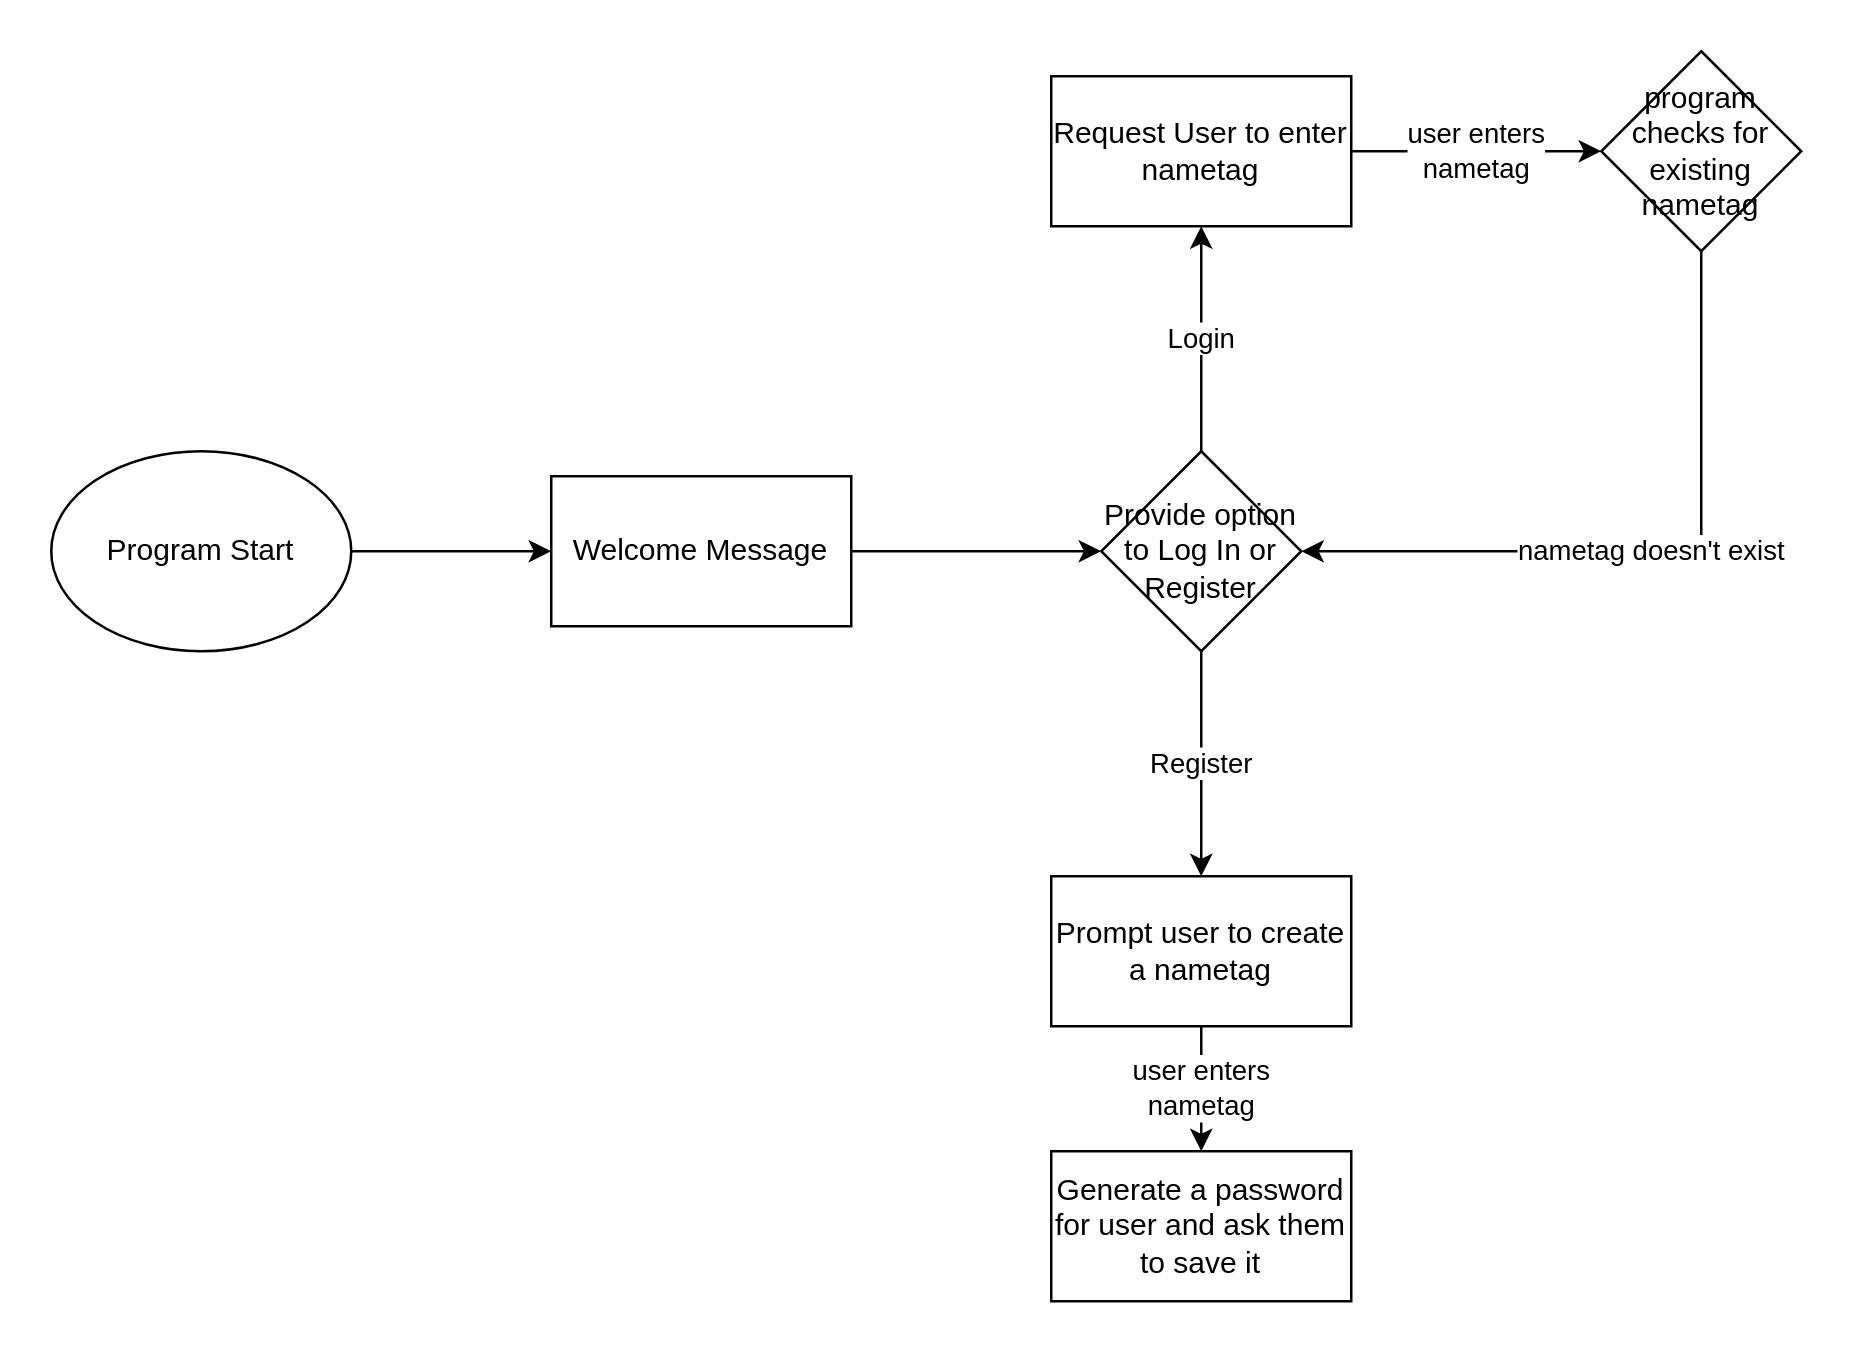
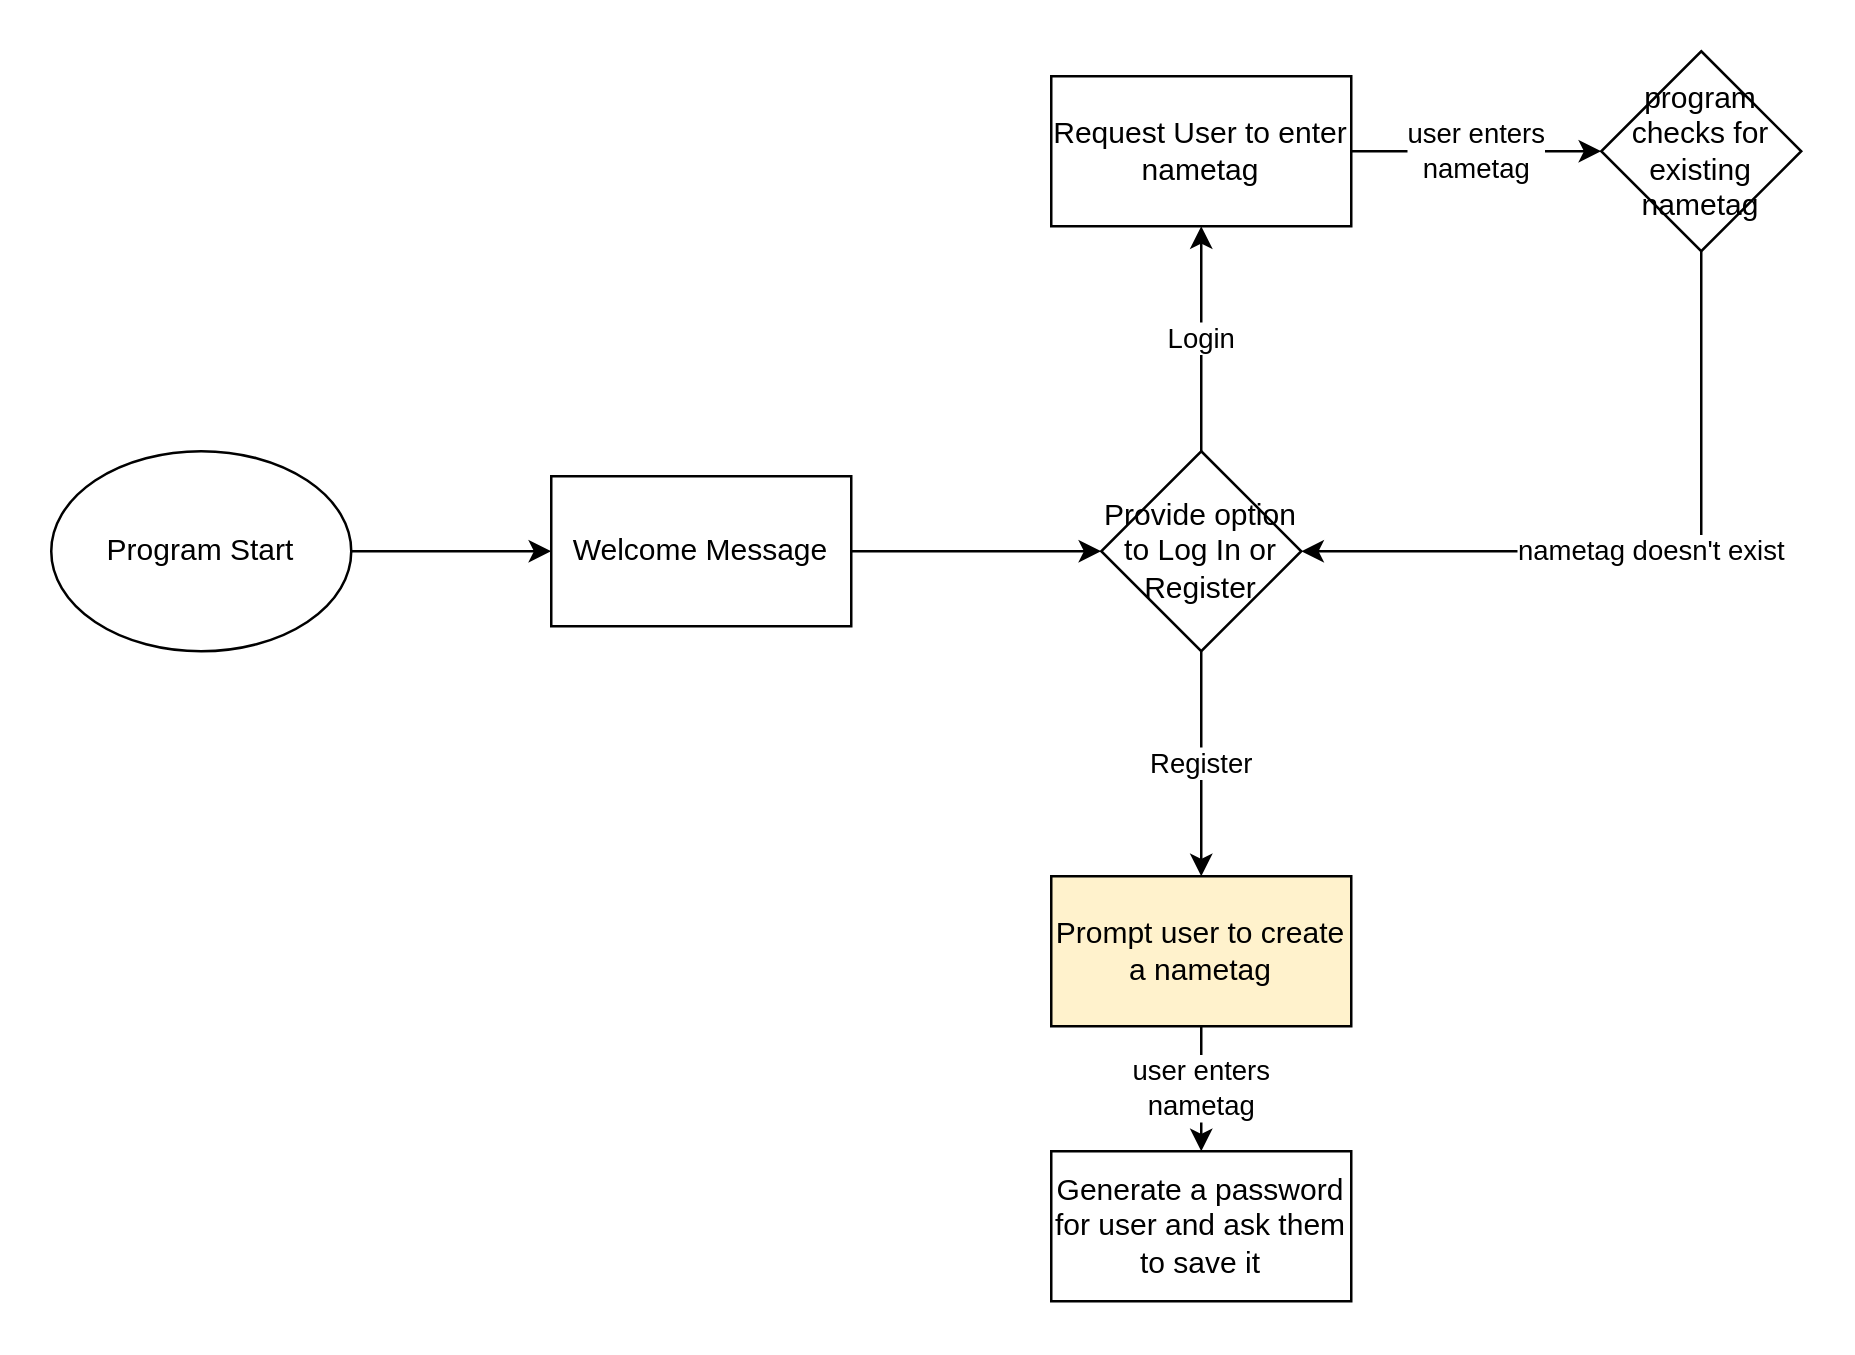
(1201, 951) -> (1201, 951)
